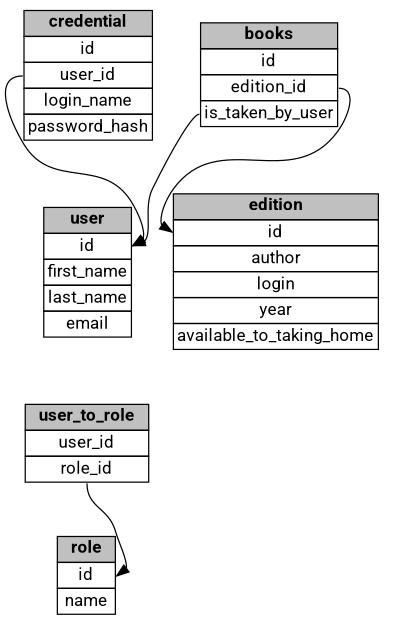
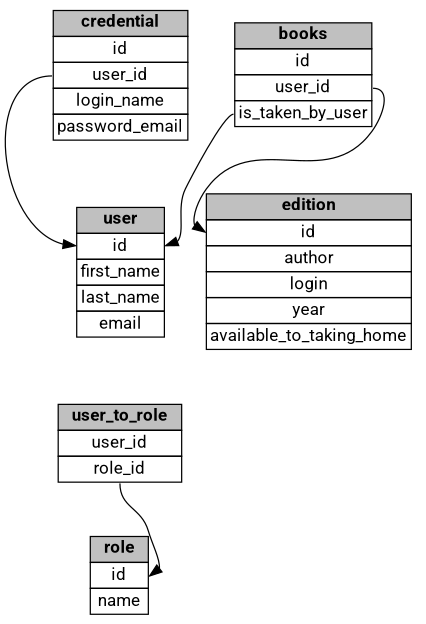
(269, 87) -> (303, 87)
(88, 127) -> (121, 127)
